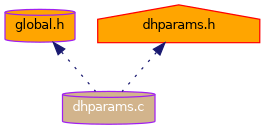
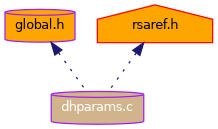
(179, 26) -> (155, 26)
